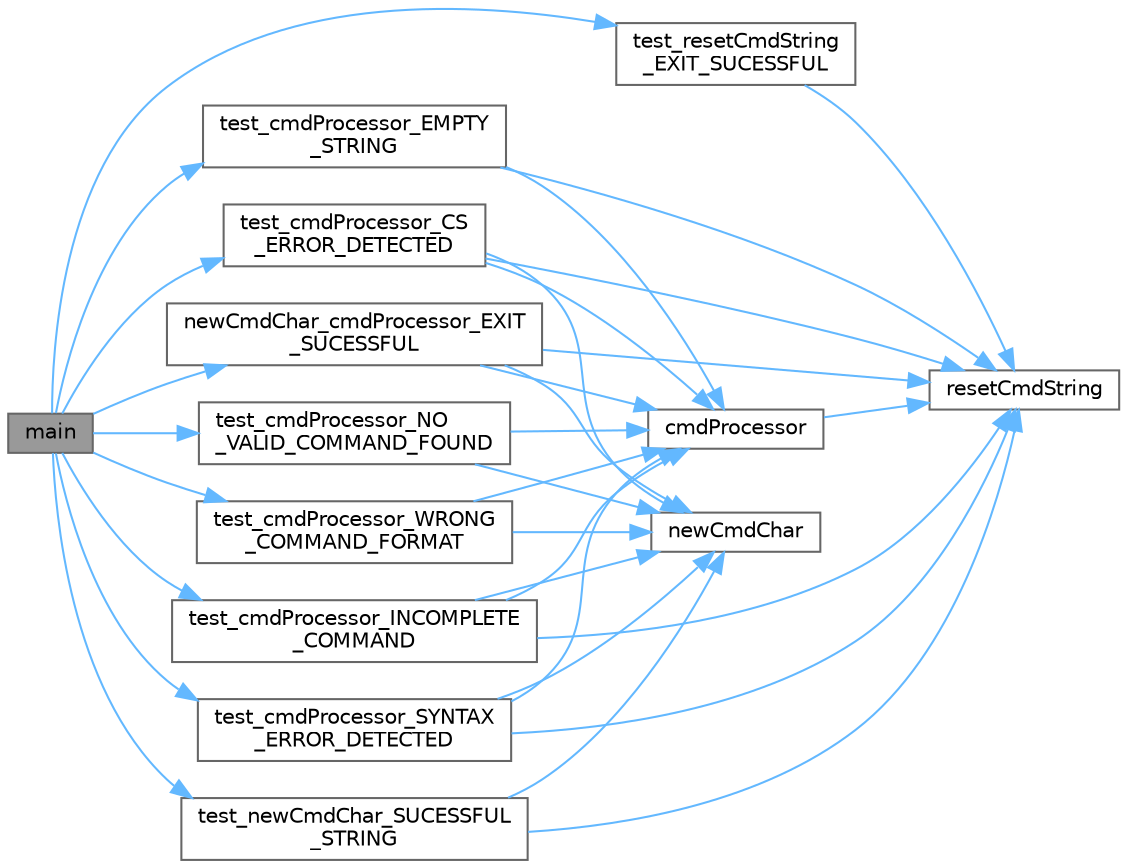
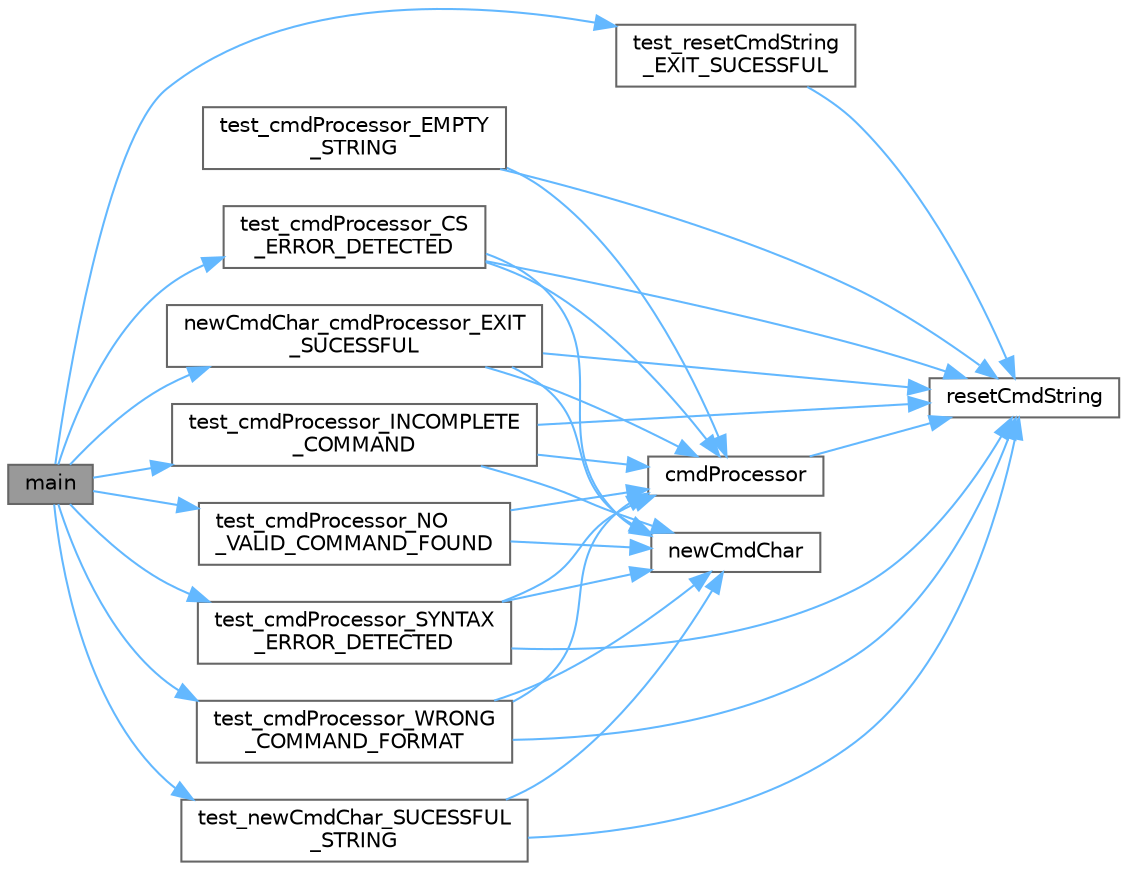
(98, 281) -> none
none -> (817, 677)
